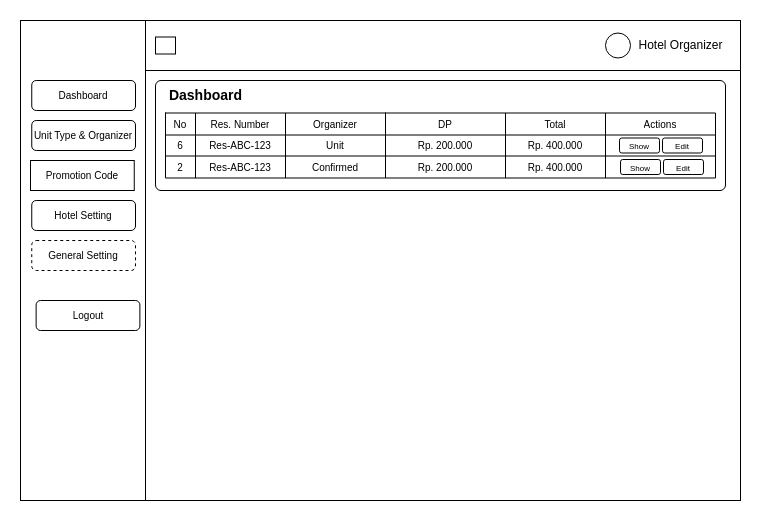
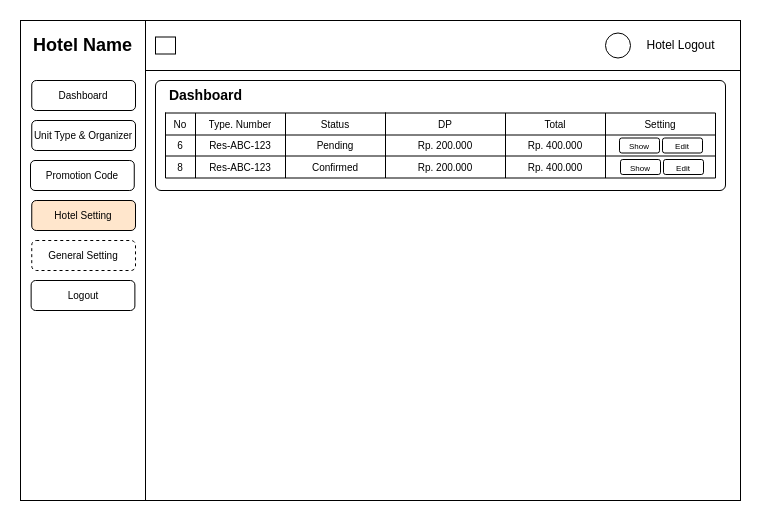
none -> (83, 46)
(681, 46) -> (681, 46)
(241, 125) -> (241, 125)
(336, 125) -> (336, 125)
(661, 125) -> (661, 125)
(336, 146) -> (336, 146)
(181, 168) -> (181, 168)
(82, 176) -> (82, 176)
(84, 216) -> (84, 216)
(88, 316) -> (83, 296)
